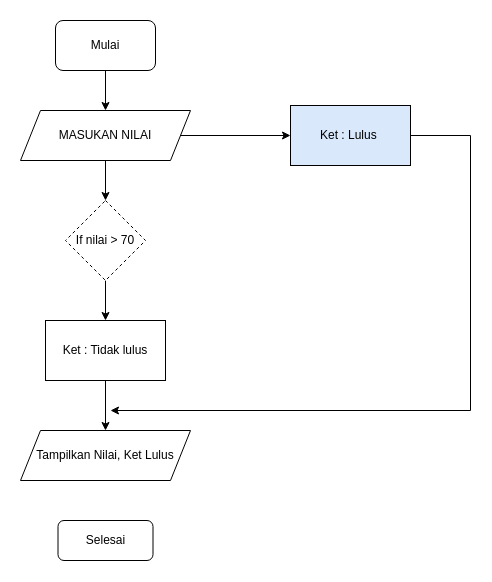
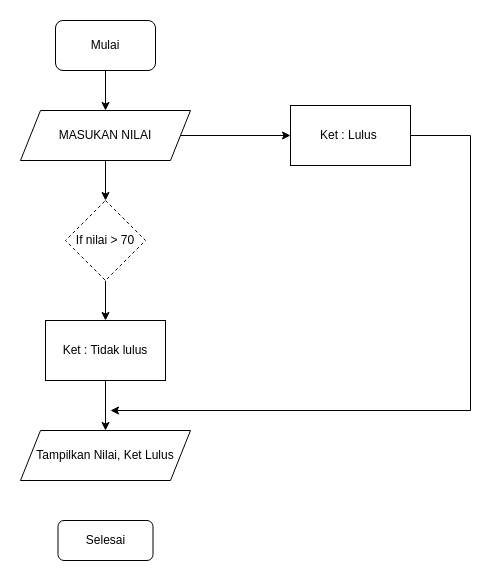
(351, 136) -> (351, 136)
